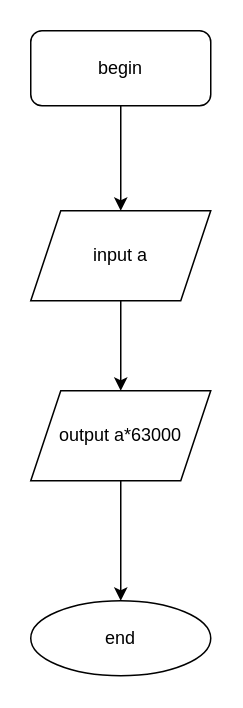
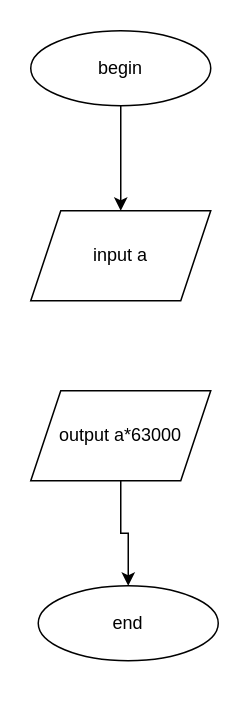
(121, 68) -> (121, 68)
(121, 341) -> none
(121, 638) -> (128, 623)
